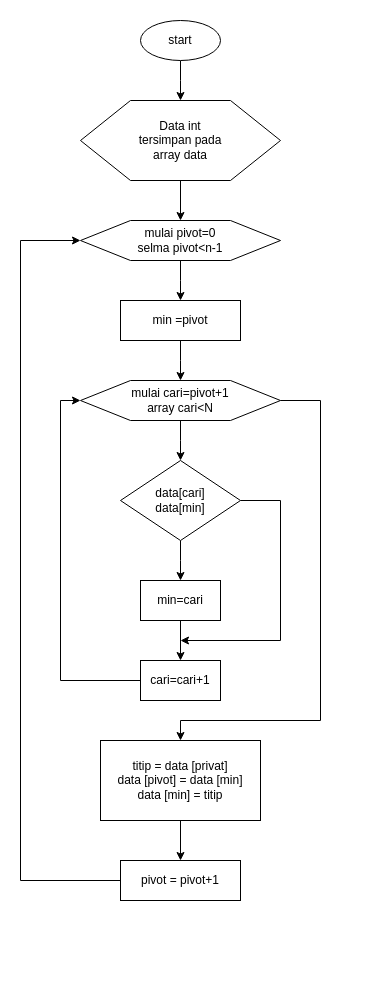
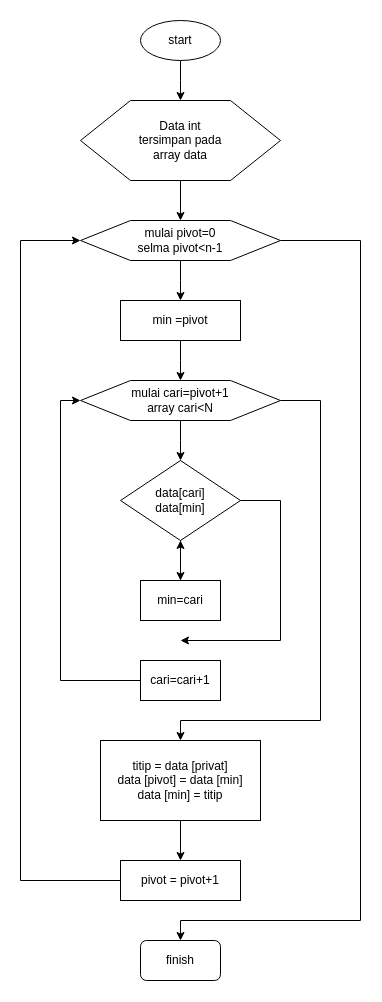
(181, 637) -> (181, 579)
none -> (361, 637)
none -> (181, 961)
